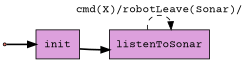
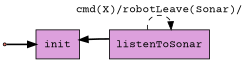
(90, 49) -> (99, 39)
